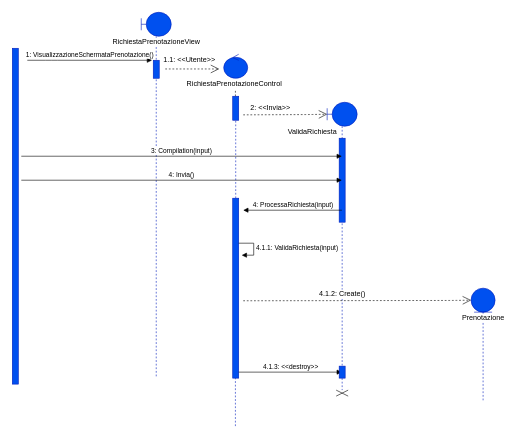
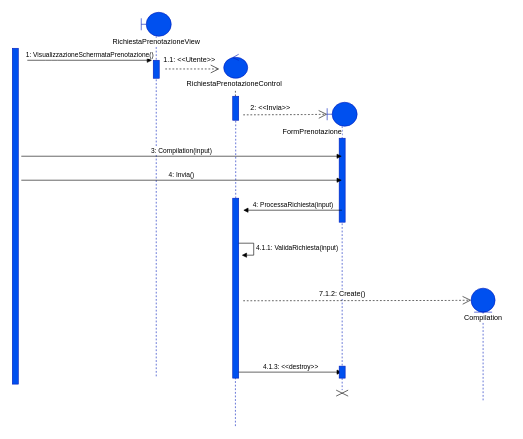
(313, 132) -> (313, 132)
(343, 294) -> (343, 294)
(484, 318) -> (484, 318)
